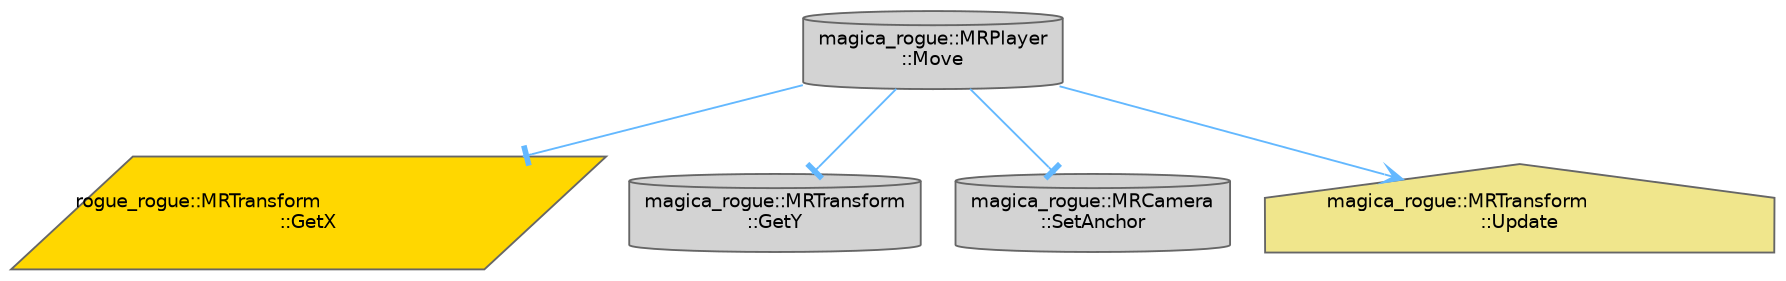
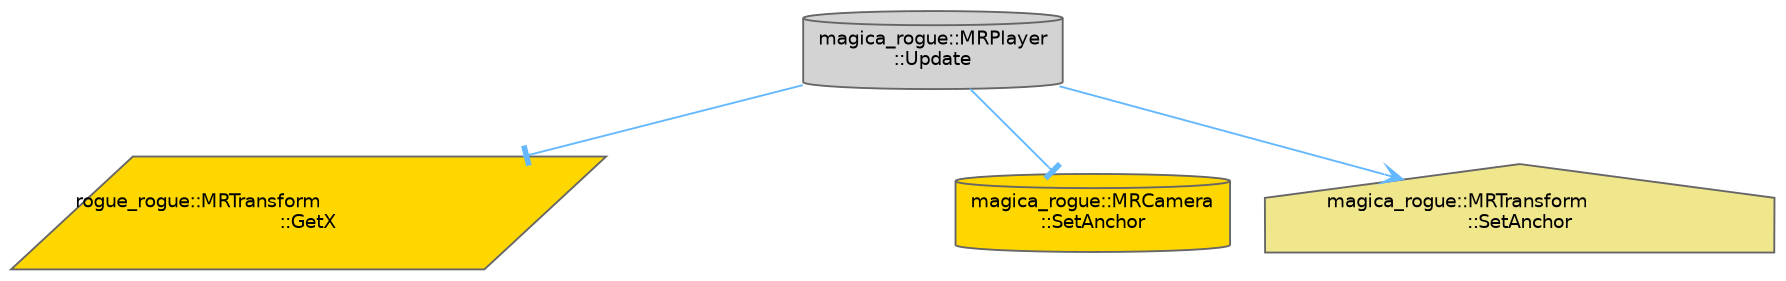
(933, 50) -> (933, 50)
(775, 213) -> none
(1093, 213) -> (1093, 213)
(1520, 213) -> (1520, 213)
